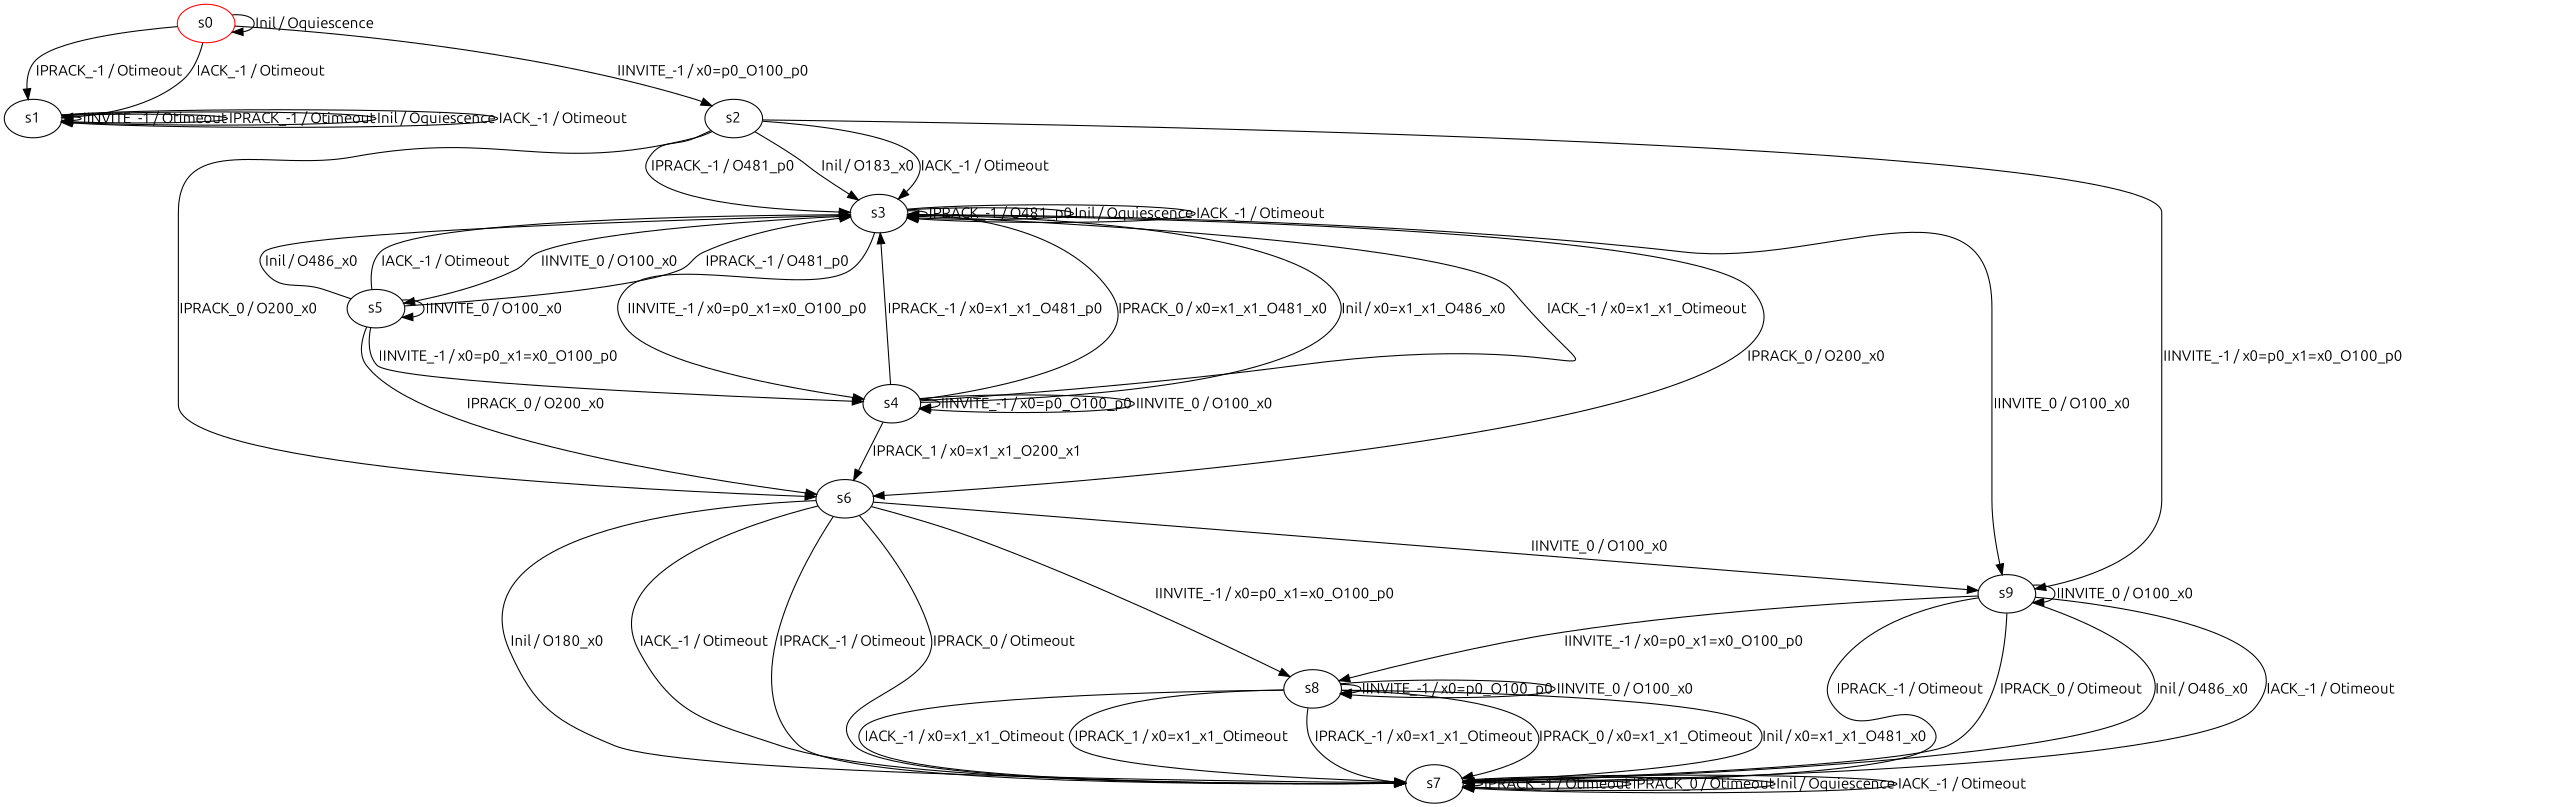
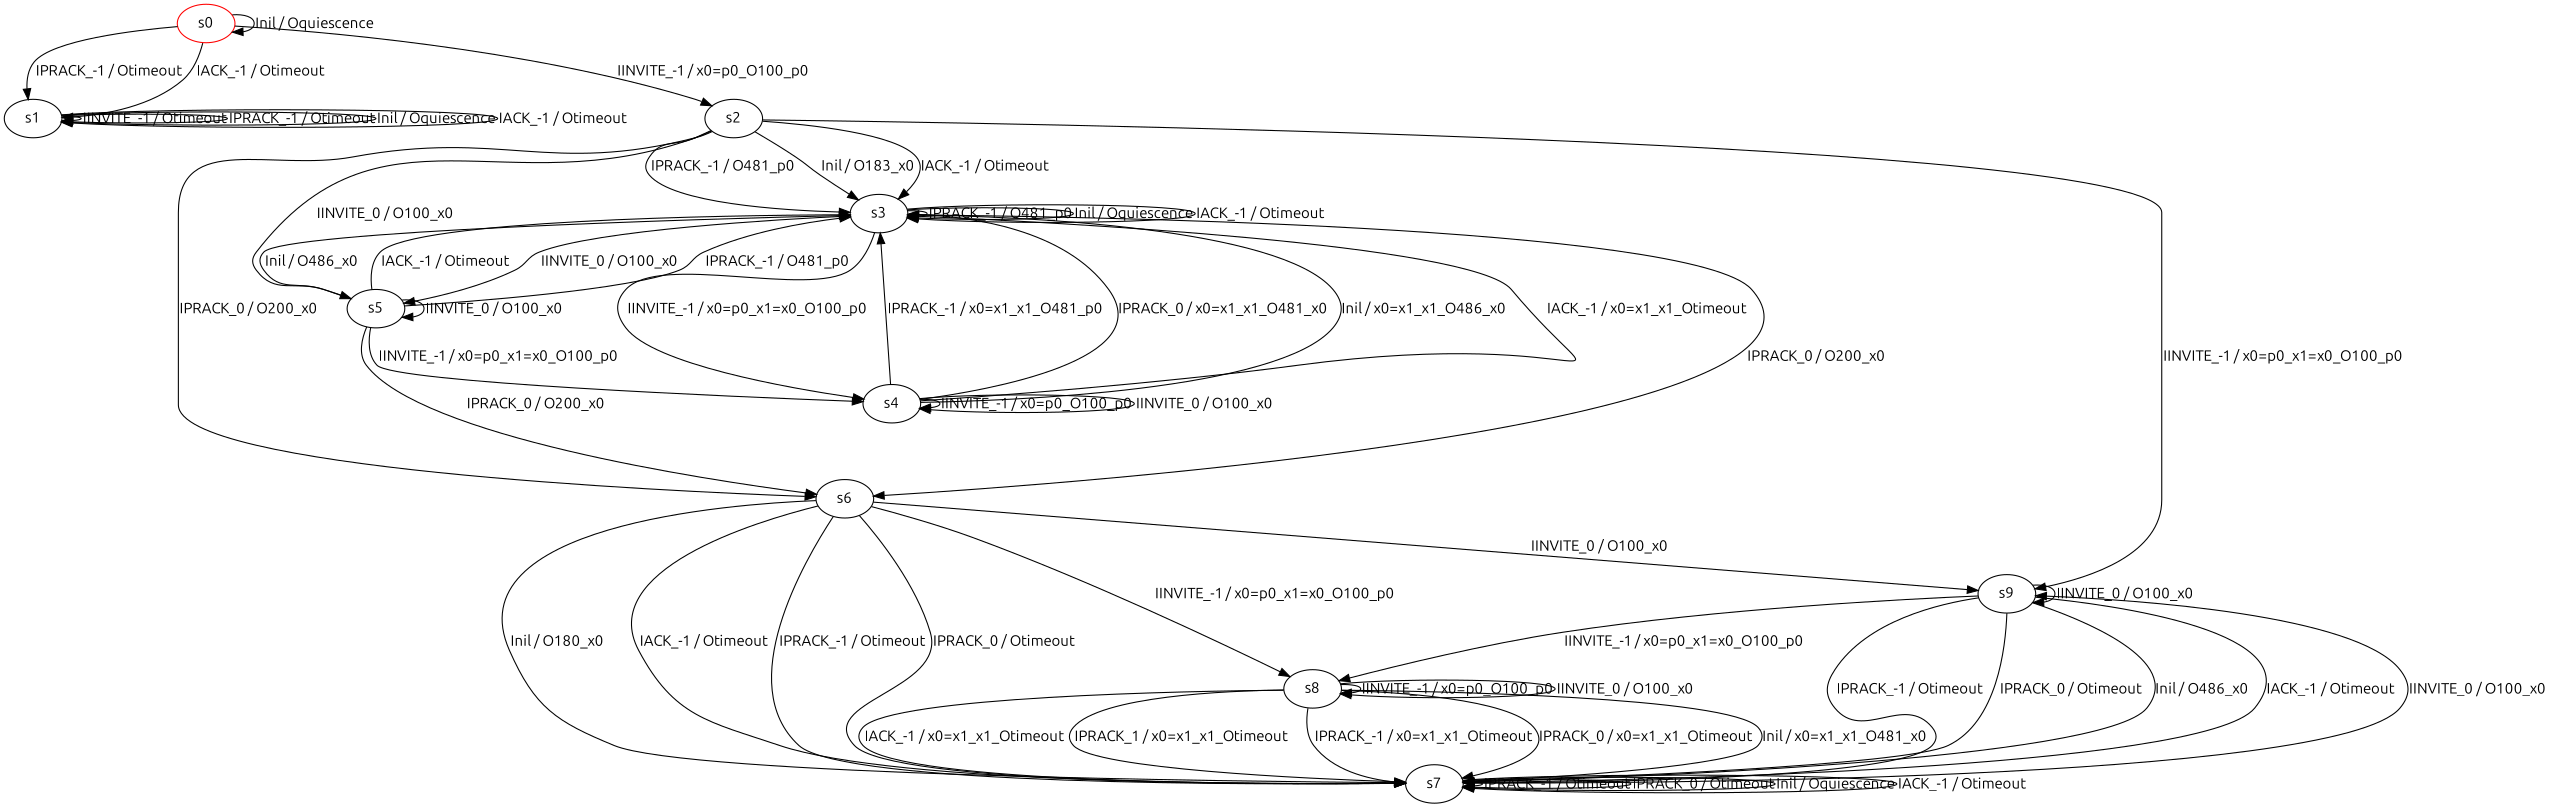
none -> (416, 163)
(1637, 247) -> (2140, 762)
(871, 446) -> none
